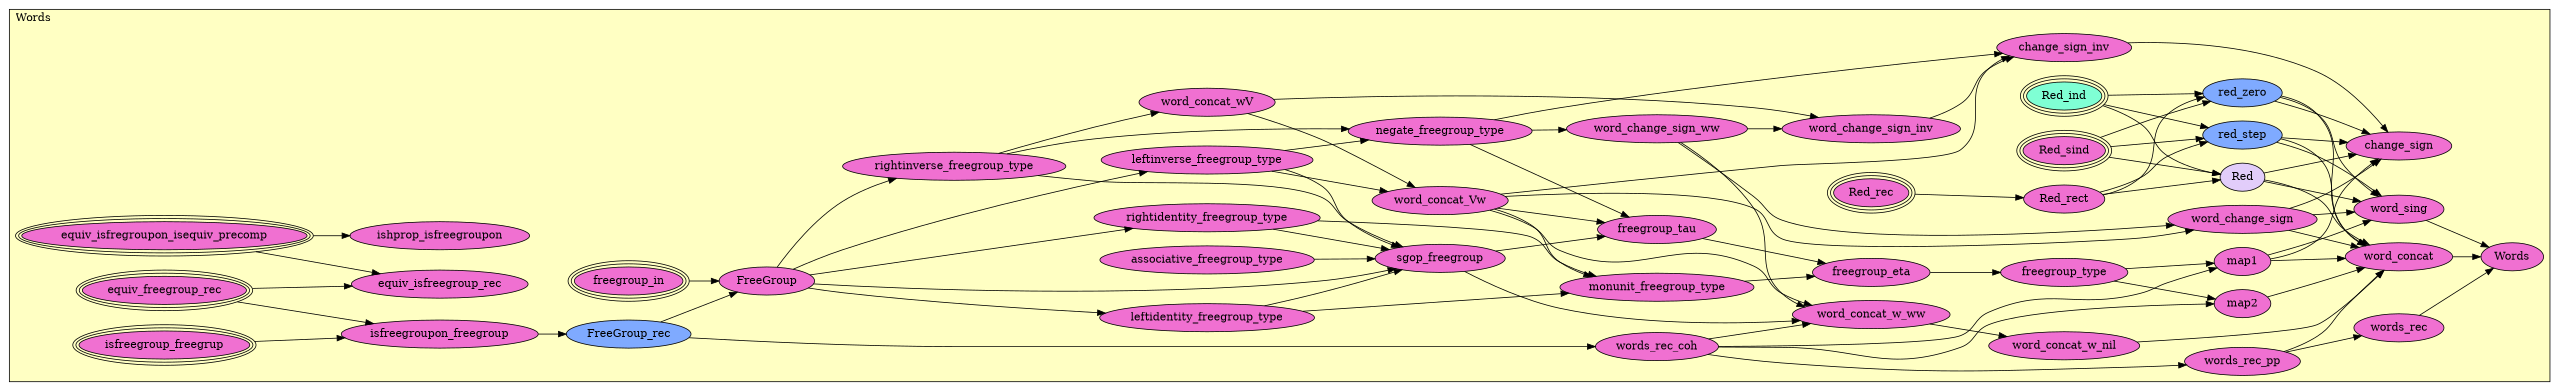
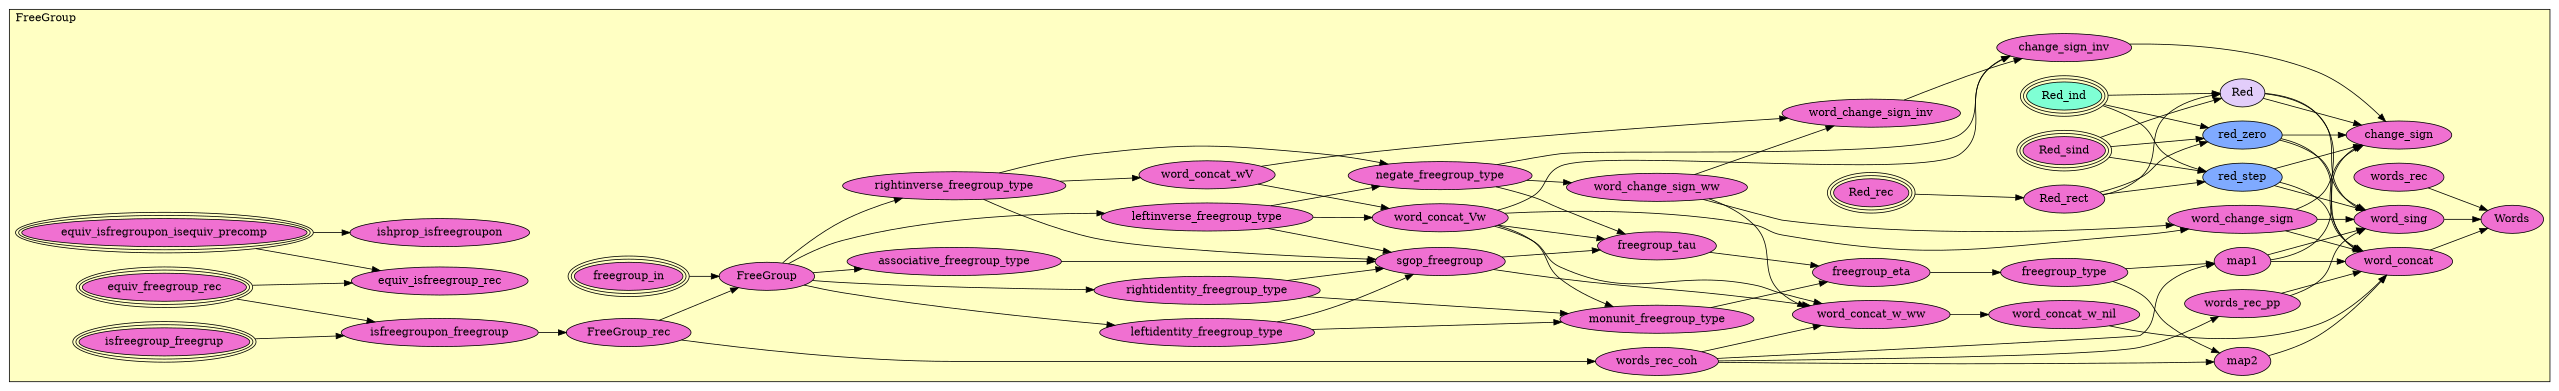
(34, 18) -> (46, 18)
(1101, 291) -> (834, 271)
(629, 334) -> (629, 333)
(2320, 345) -> (2329, 269)
